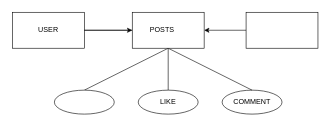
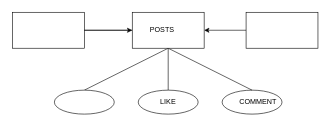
(48, 30) -> none
(252, 102) -> (258, 102)
